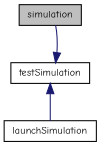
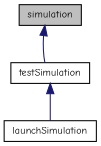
(57, 39) -> (43, 49)
